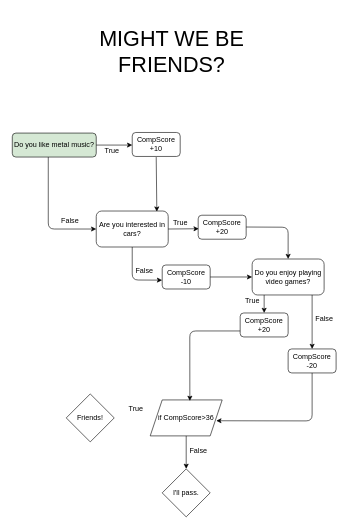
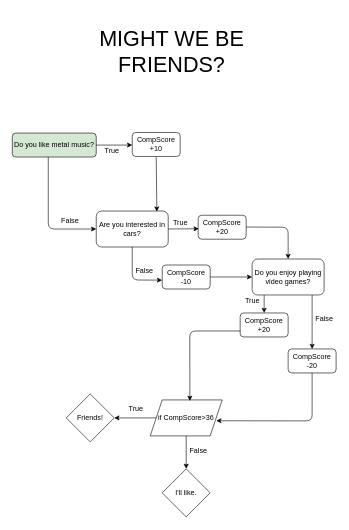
none -> (119, 418)
(186, 493) -> (186, 493)
